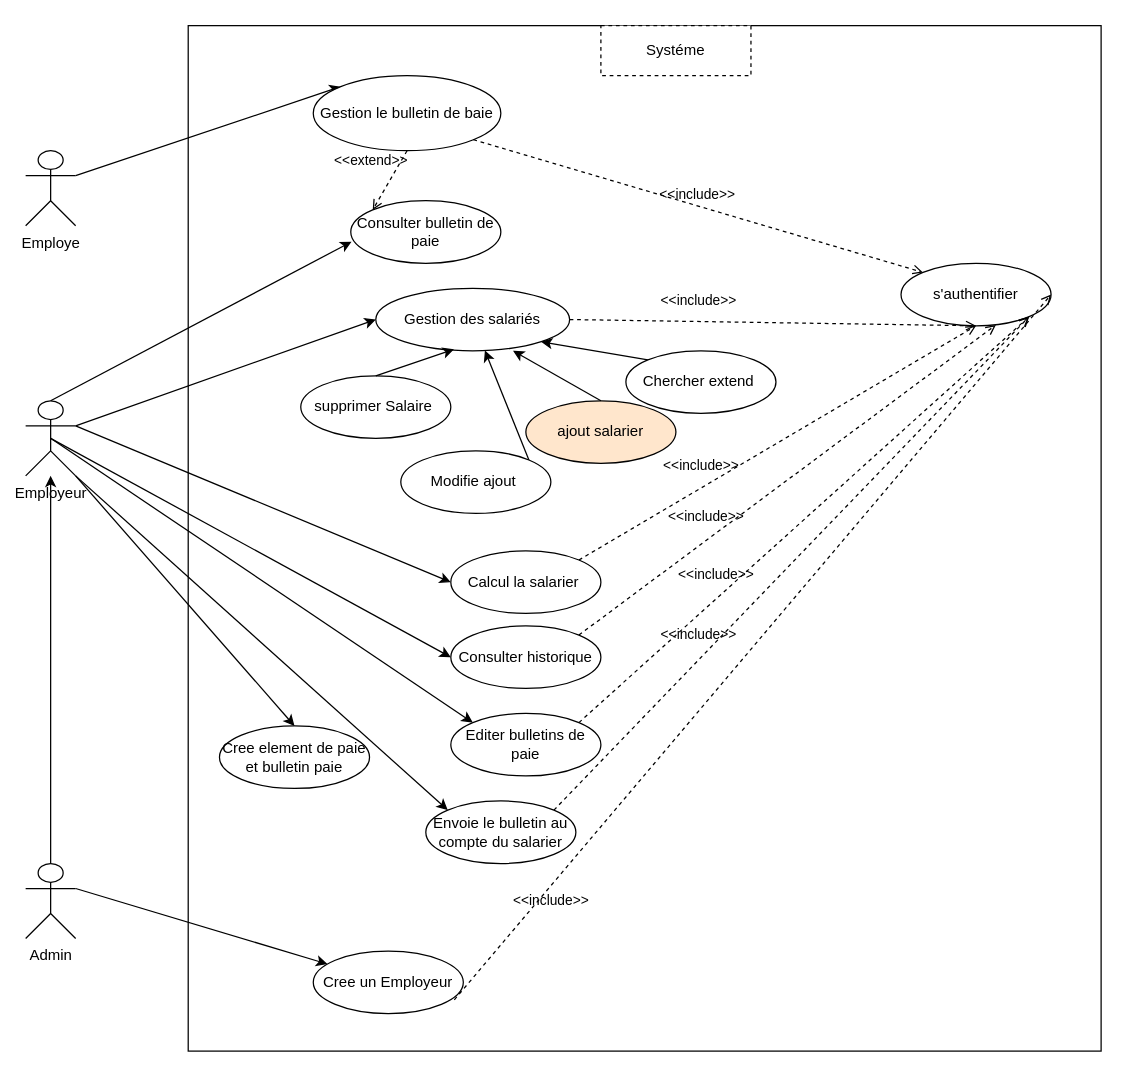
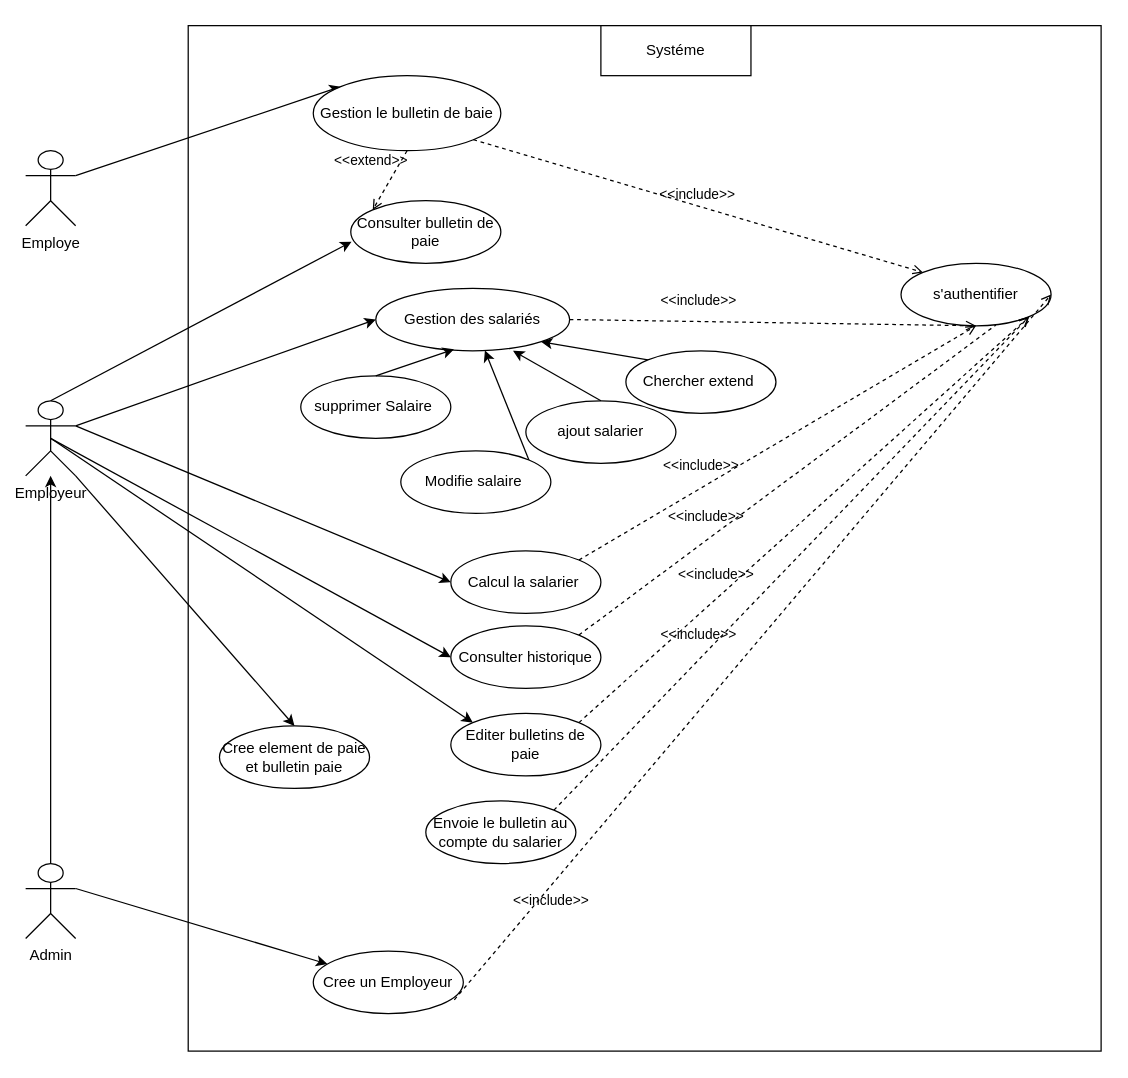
(676, 51) -> (676, 51)
(990, 329) -> (992, 327)
(601, 432) -> (601, 432)
(476, 482) -> (476, 482)
(265, 646) -> none
